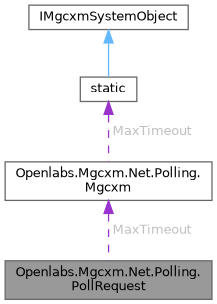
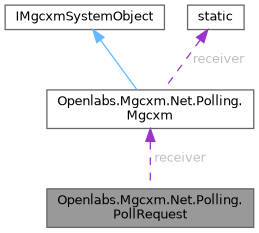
(109, 60) -> (119, 65)
(150, 132) -> (216, 60)
(150, 231) -> (178, 159)
